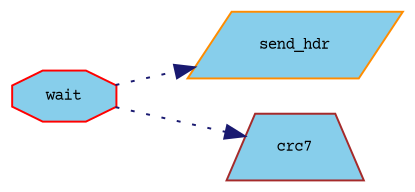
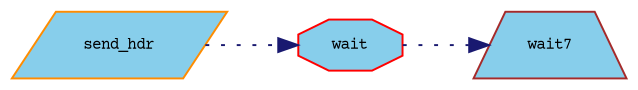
(145, 78) -> (242, 45)
(295, 147) -> (550, 45)
